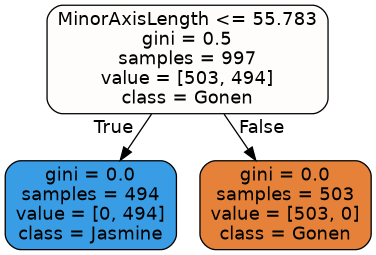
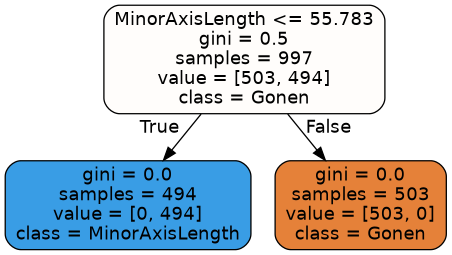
(91, 205) -> (128, 205)
